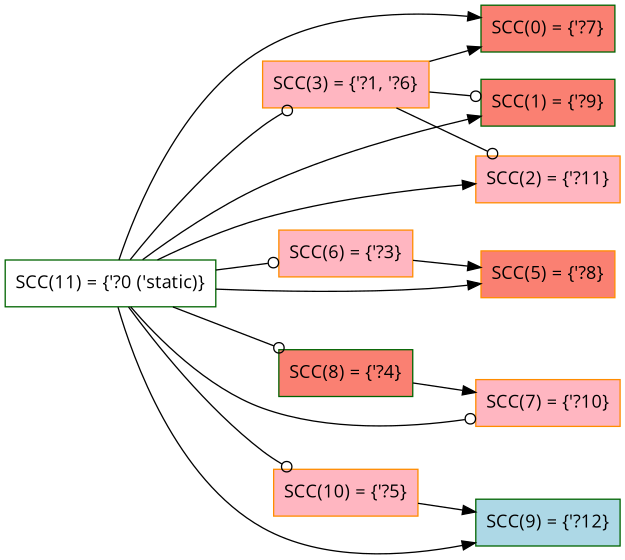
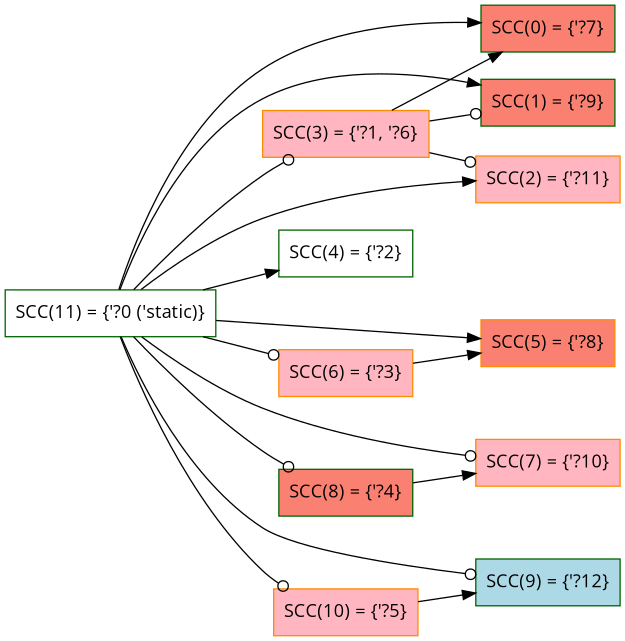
none -> (346, 253)
(236, 509) -> (250, 518)
